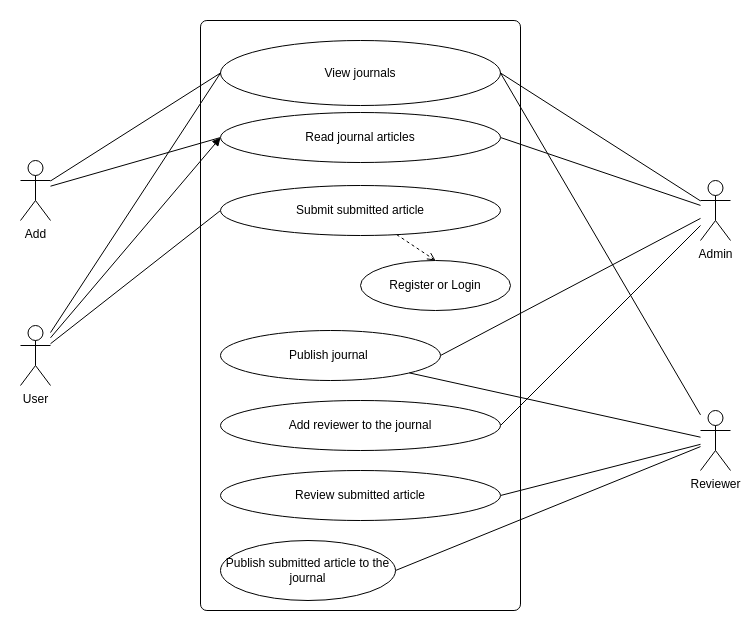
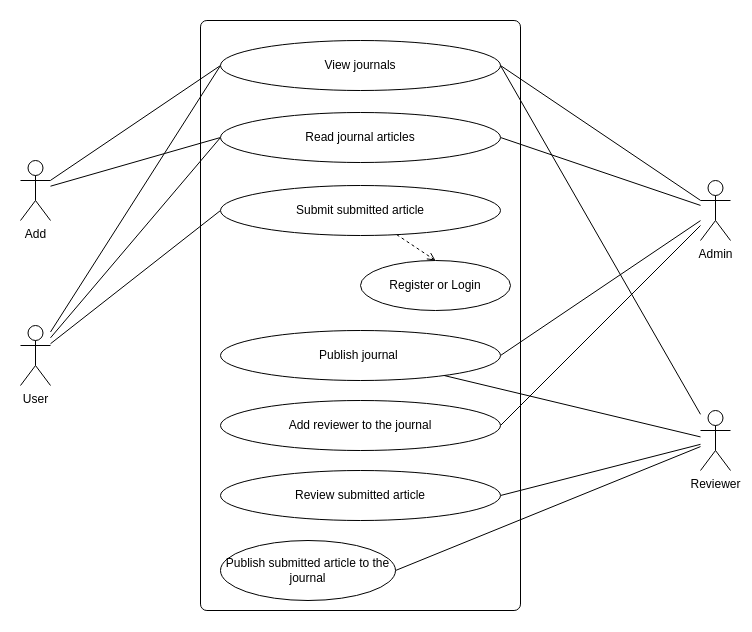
(361, 73) -> (361, 66)
(215, 144) -> (217, 142)
(331, 356) -> (361, 356)
